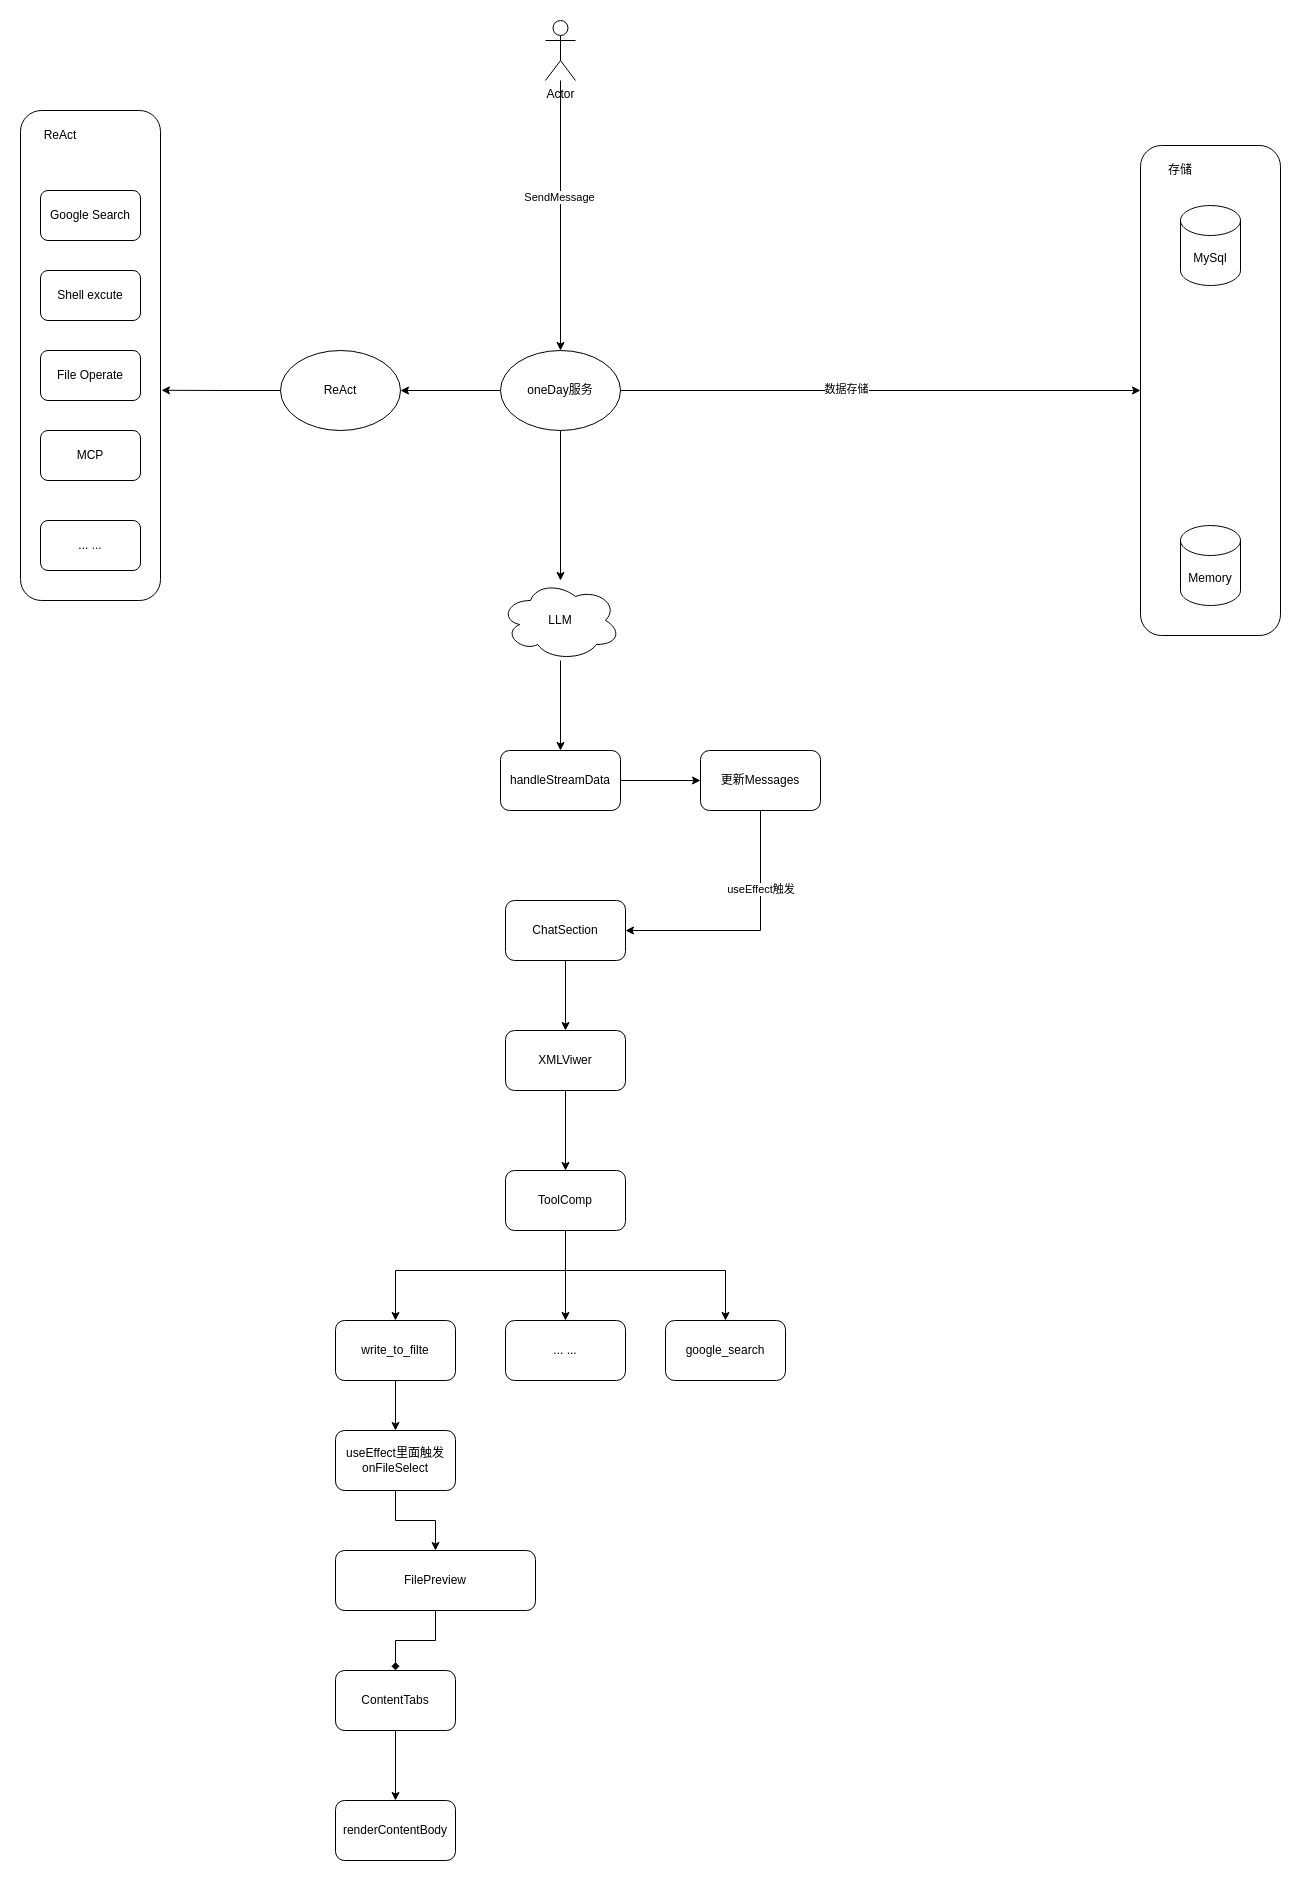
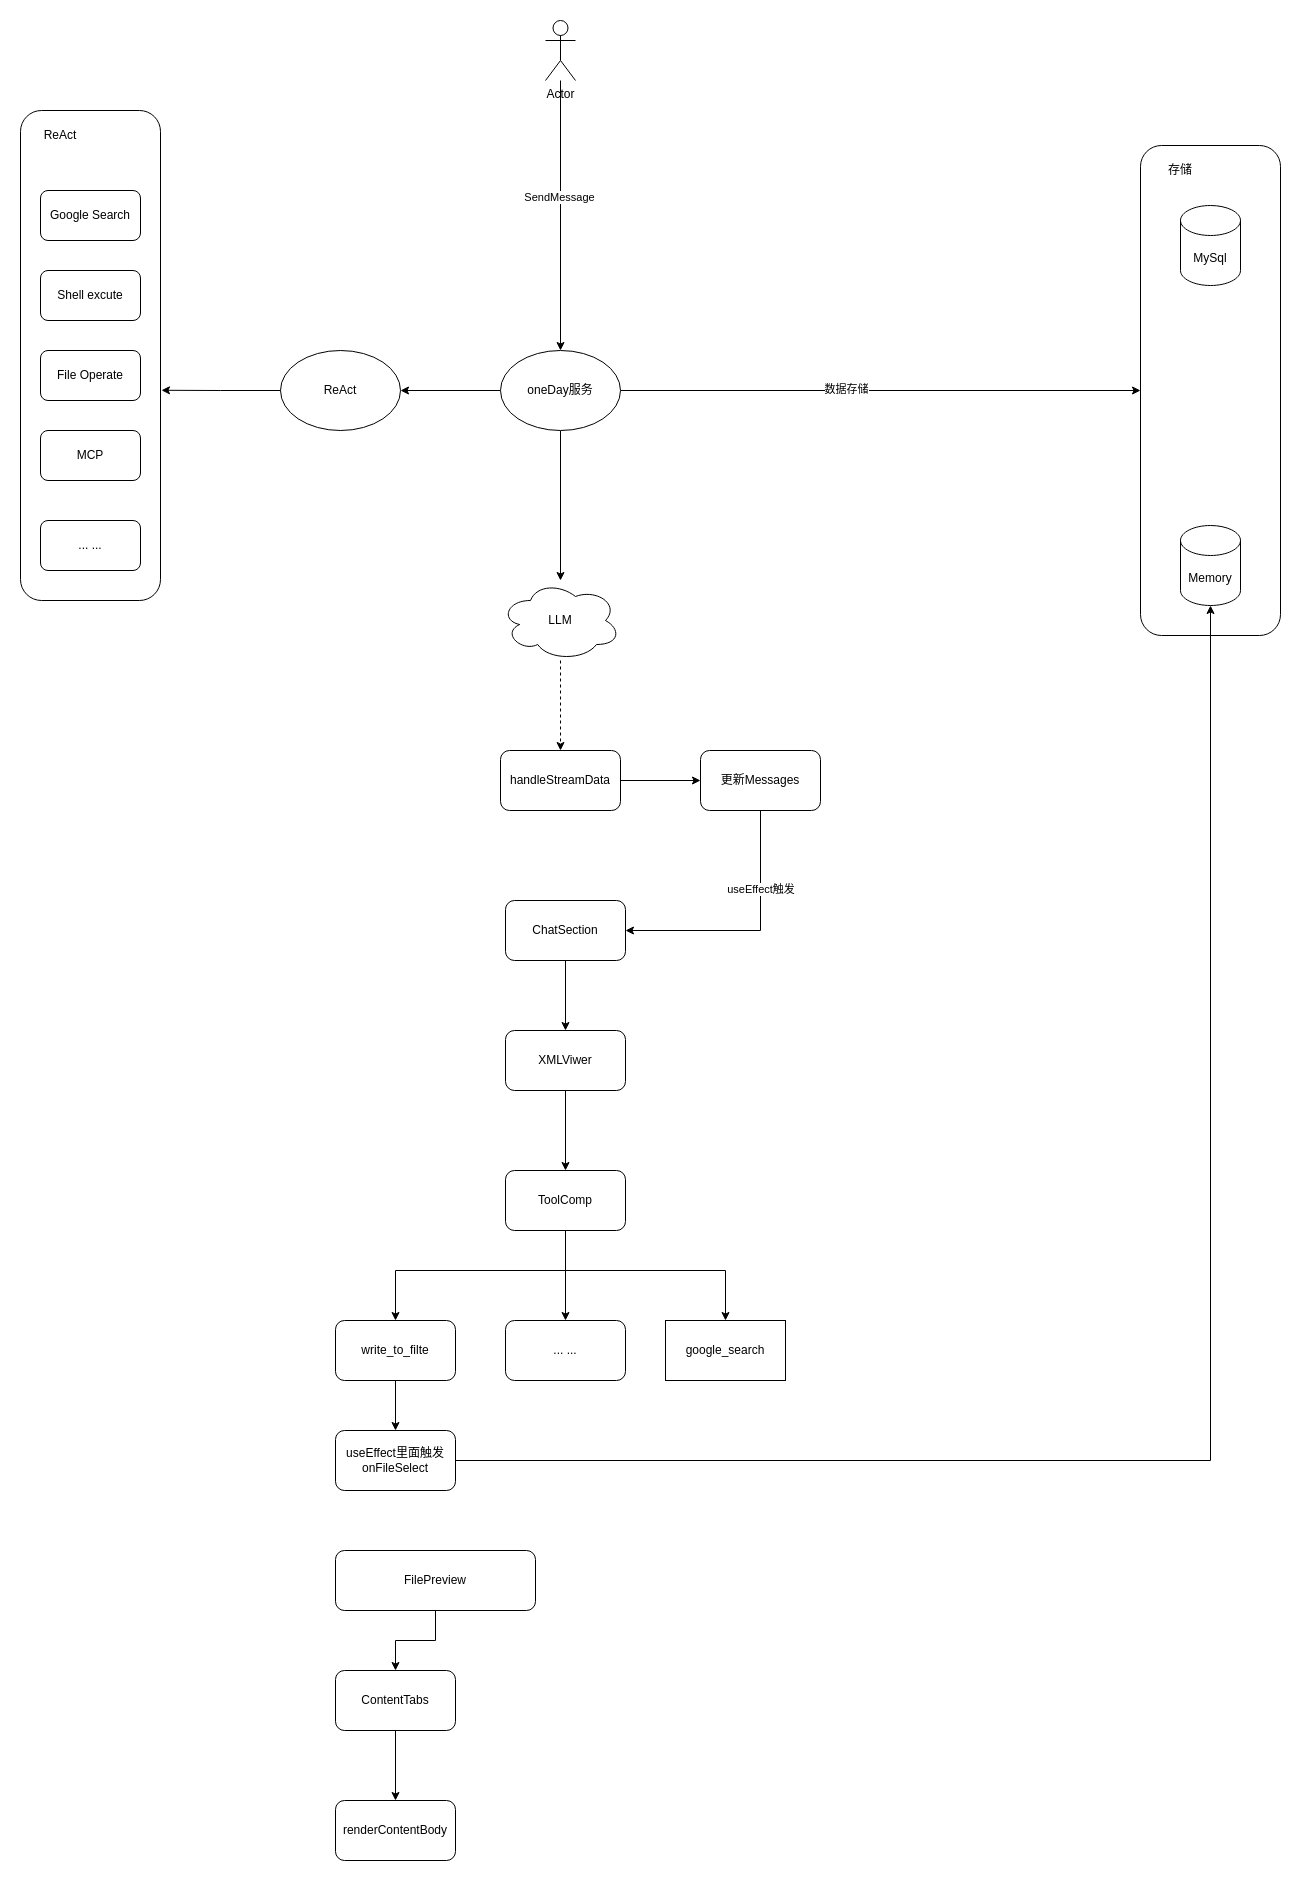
(561, 703) -> (561, 703)
(726, 1351) -> (726, 1351)
(412, 1521) -> (1211, 1414)
(396, 1661) -> (396, 1662)
